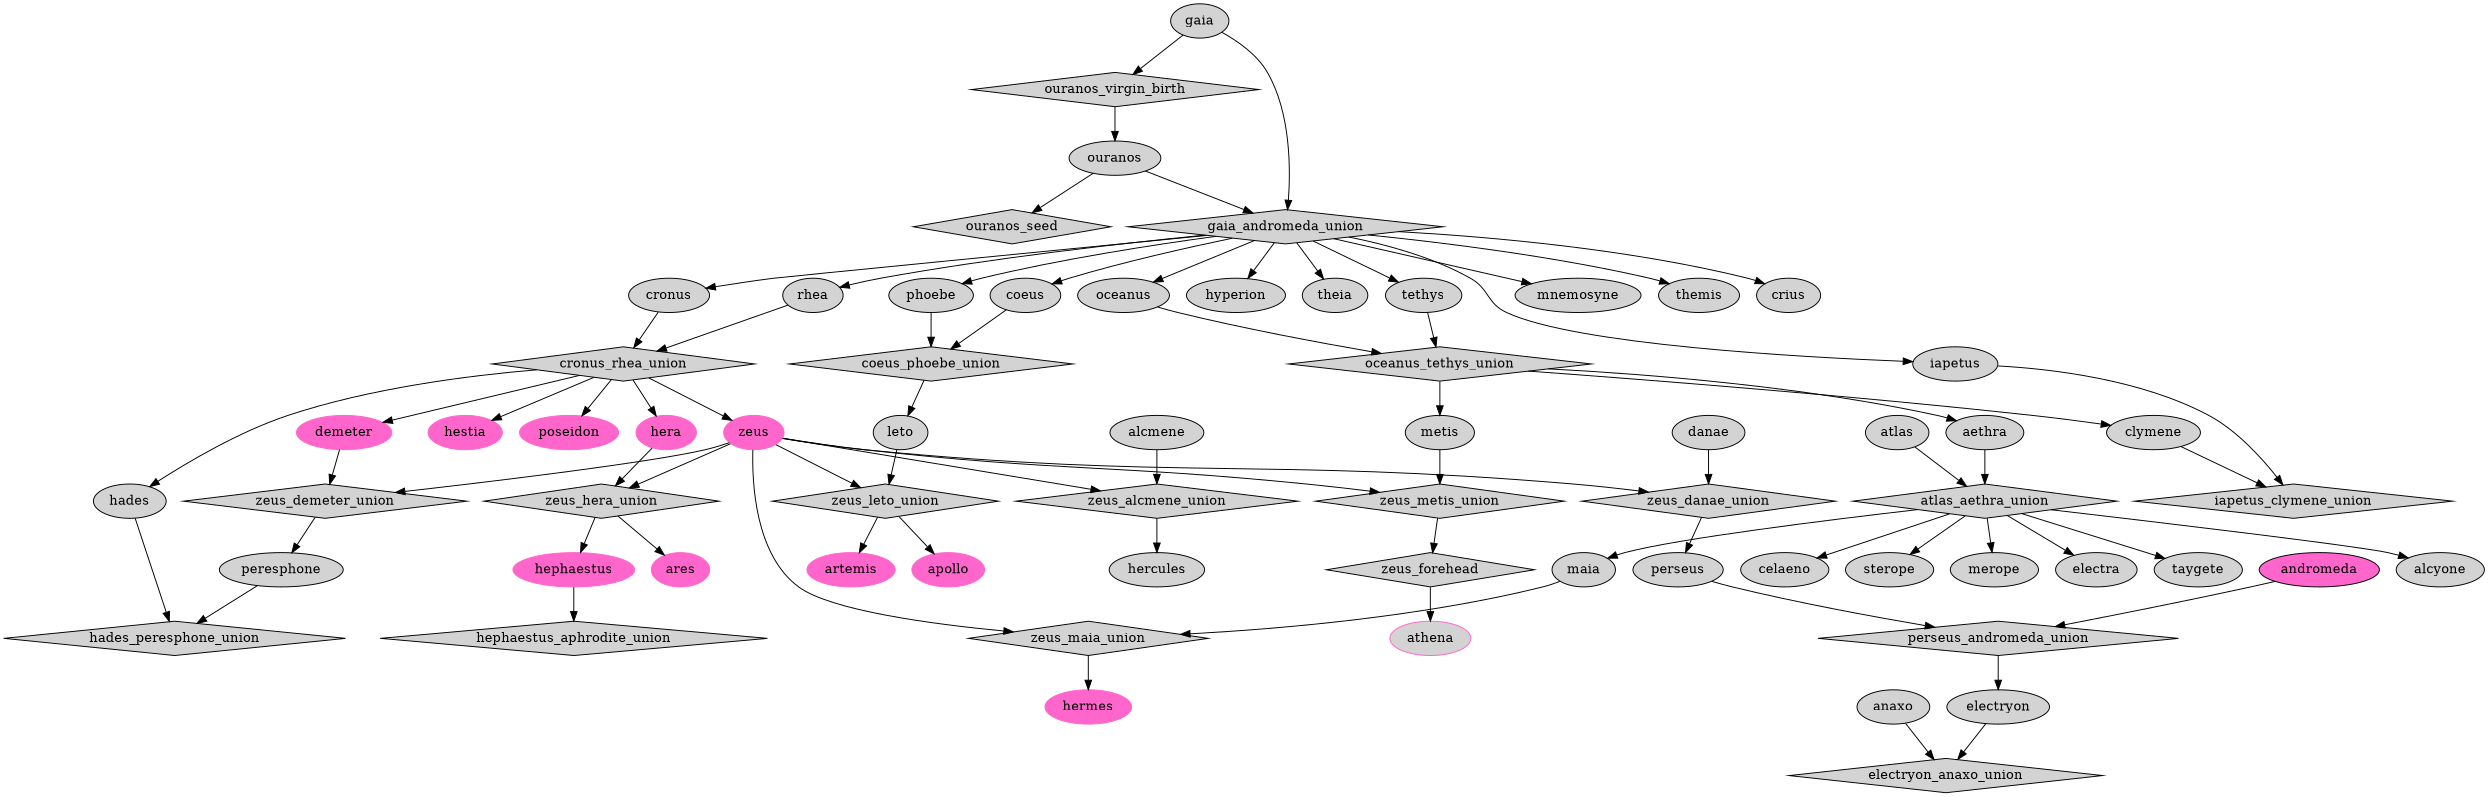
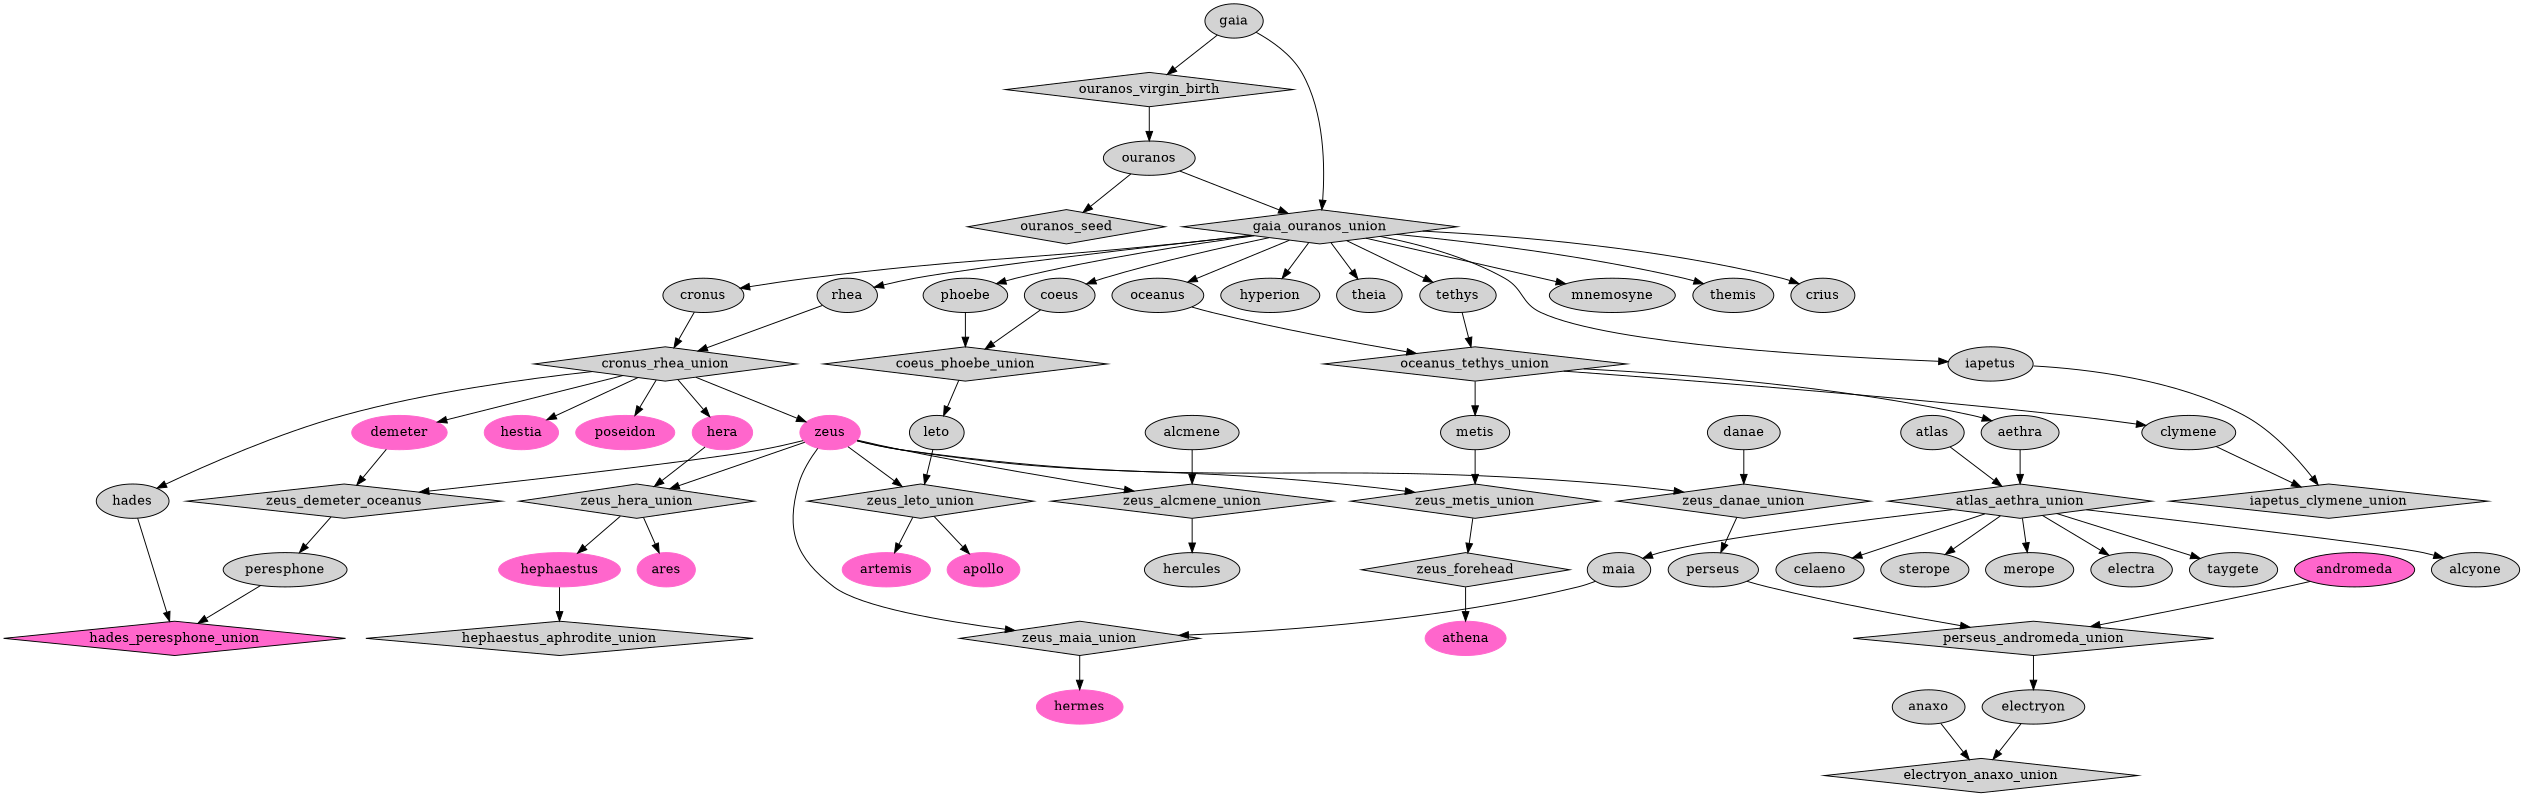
(1285, 227) -> (1320, 227)
(325, 501) -> (344, 501)
(175, 638) -> (175, 638)
(1430, 638) -> (1466, 638)
